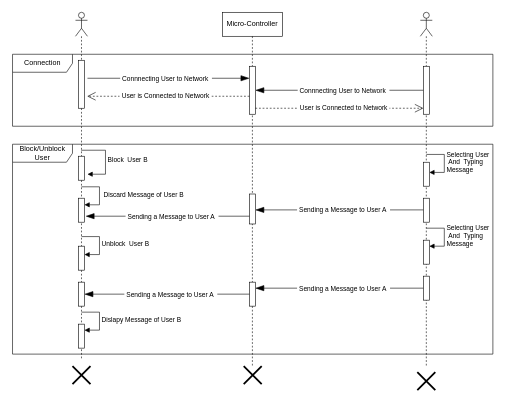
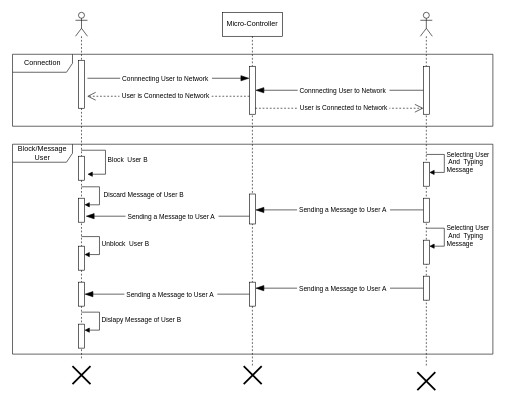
(42, 153) -> (42, 153)
